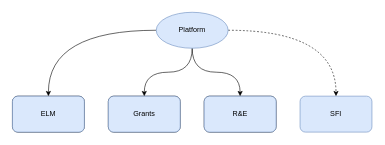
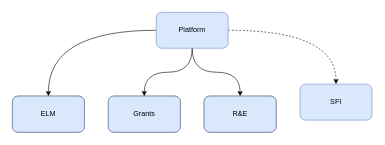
(192, 30) -> (192, 30)
(336, 114) -> (336, 102)
